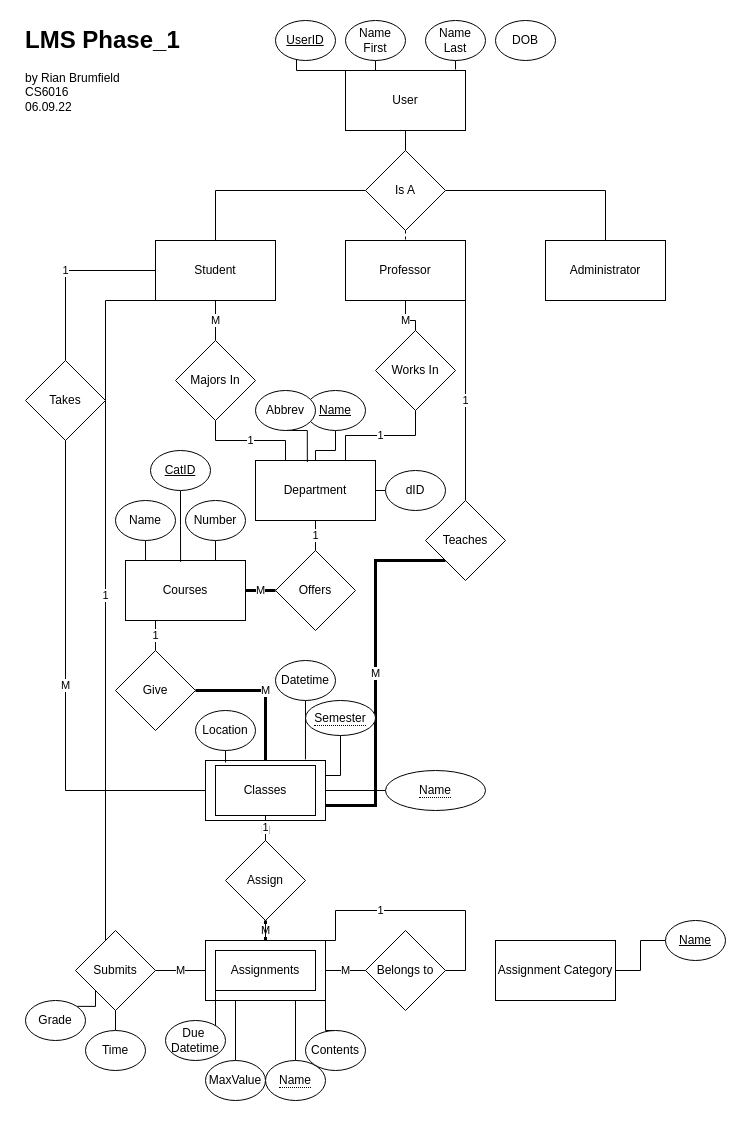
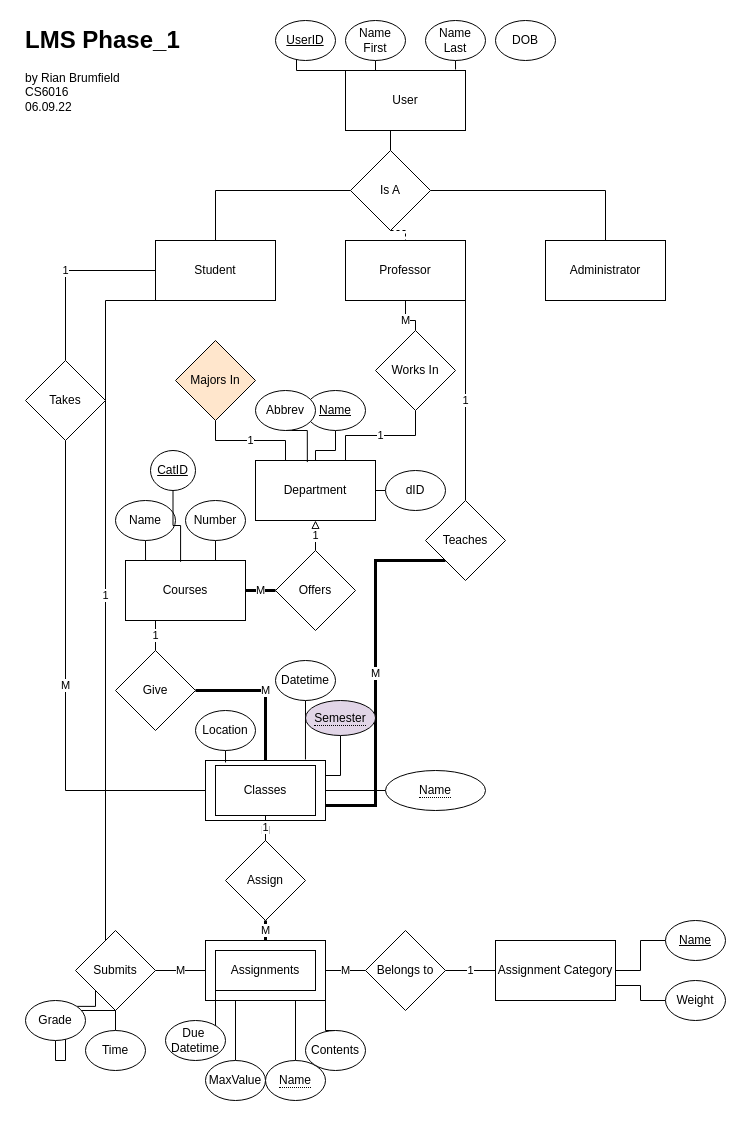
(406, 191) -> (391, 191)
(216, 321) -> none
(216, 381) -> (216, 381)
(181, 471) -> (173, 471)
(316, 527) -> (316, 530)
(341, 718) -> (341, 718)
(411, 911) -> (480, 971)
none -> (641, 994)
none -> (696, 1001)
(116, 1012) -> (63, 1061)
